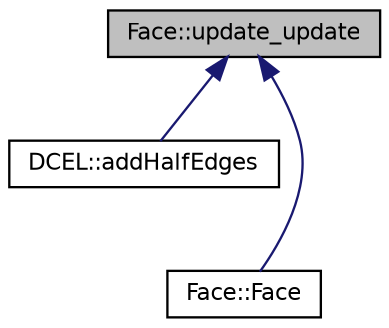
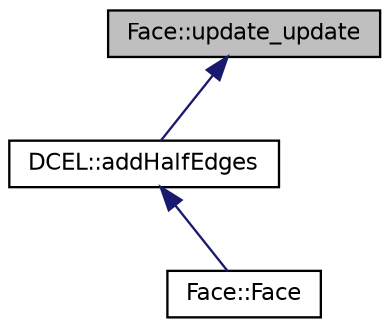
(302, 176) -> (202, 238)
